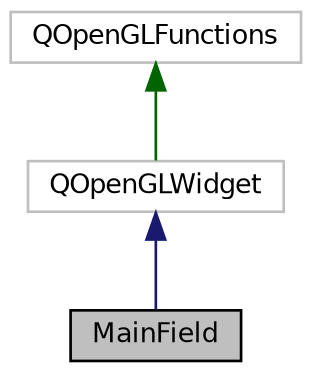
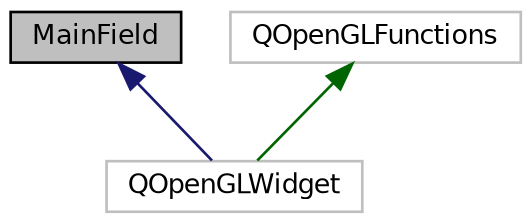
(156, 275) -> (175, 122)
